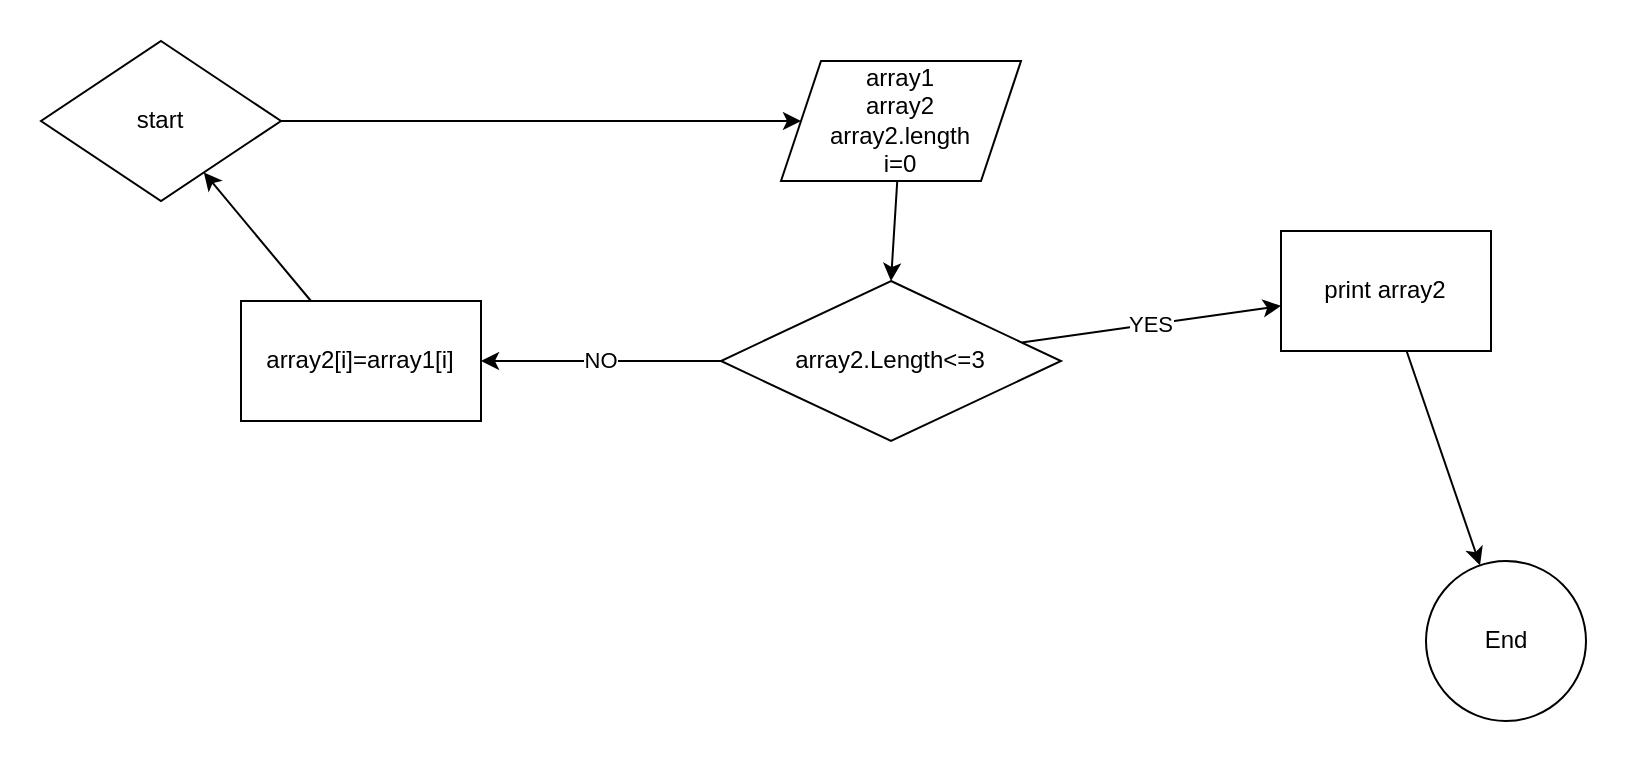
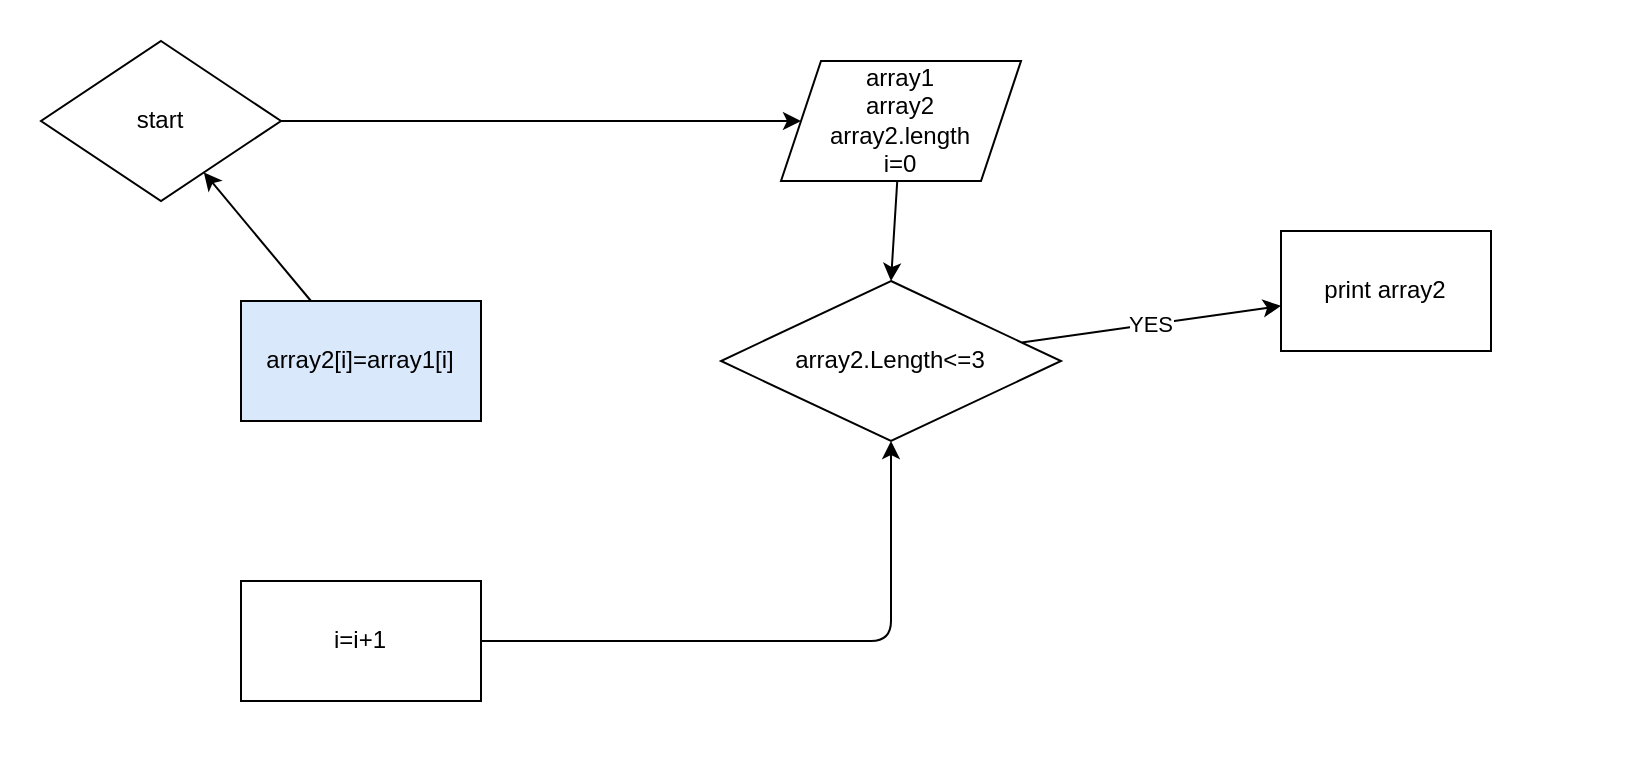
(361, 361) -> (361, 361)
(605, 361) -> none
(1441, 452) -> none
none -> (361, 641)
none -> (772, 641)
(1506, 641) -> none
